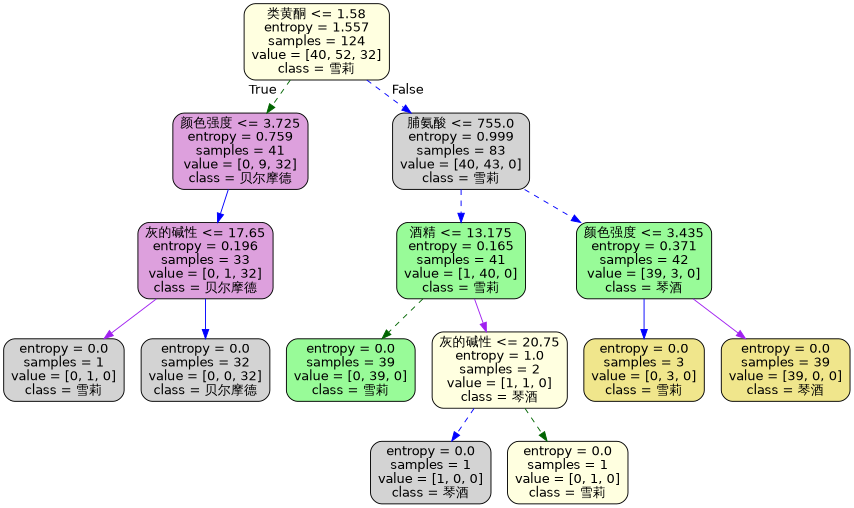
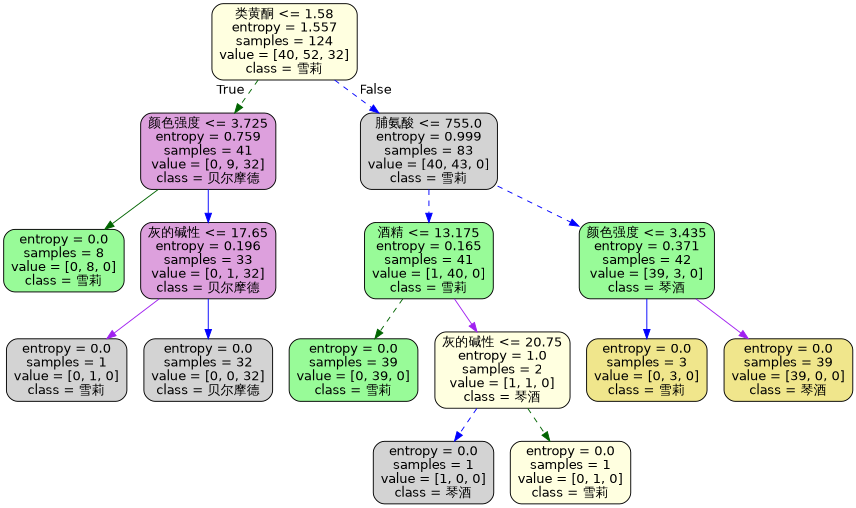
none -> (64, 261)
